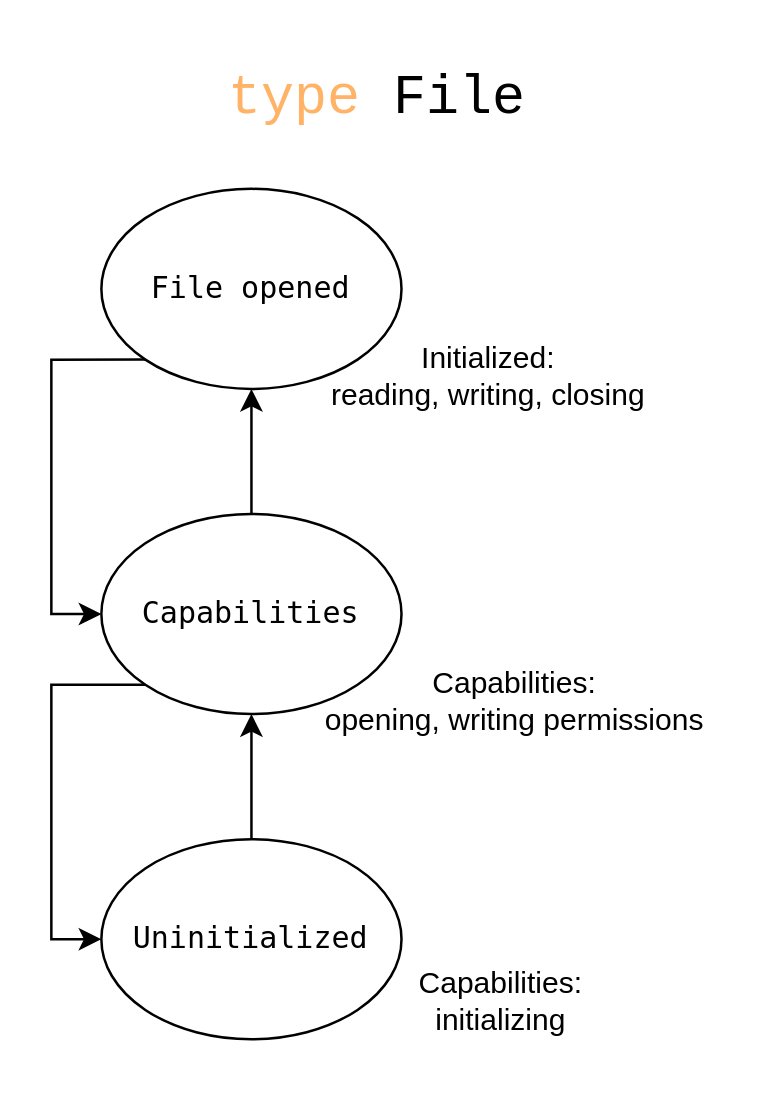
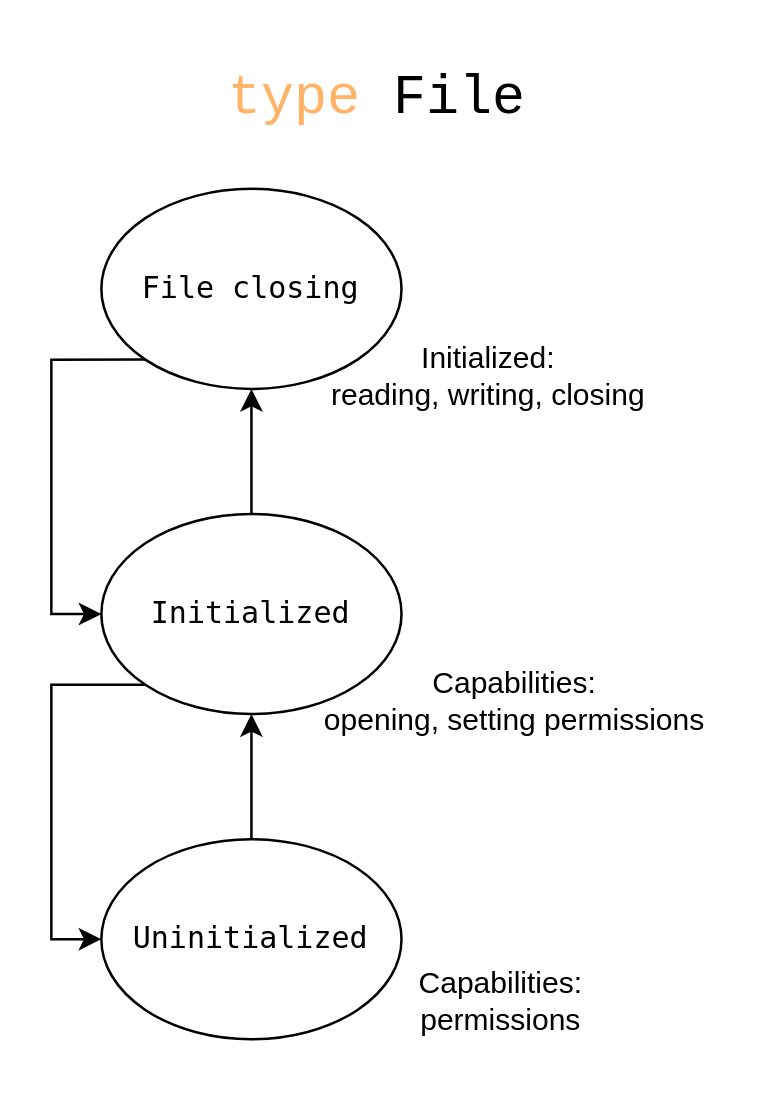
(251, 289) -> (251, 289)
(251, 614) -> (251, 614)
(515, 701) -> (515, 701)
(501, 1001) -> (501, 1001)
